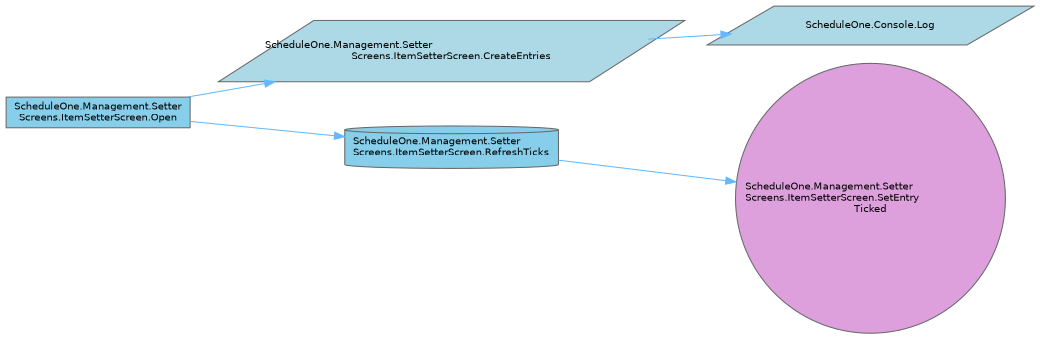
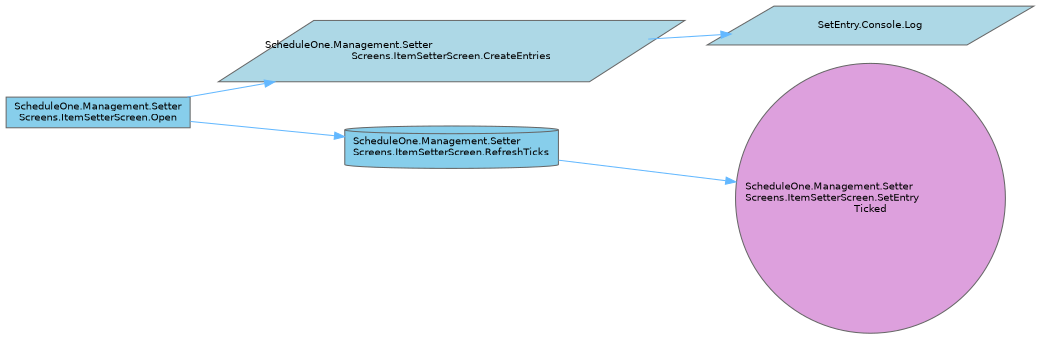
(870, 26) -> (870, 26)
